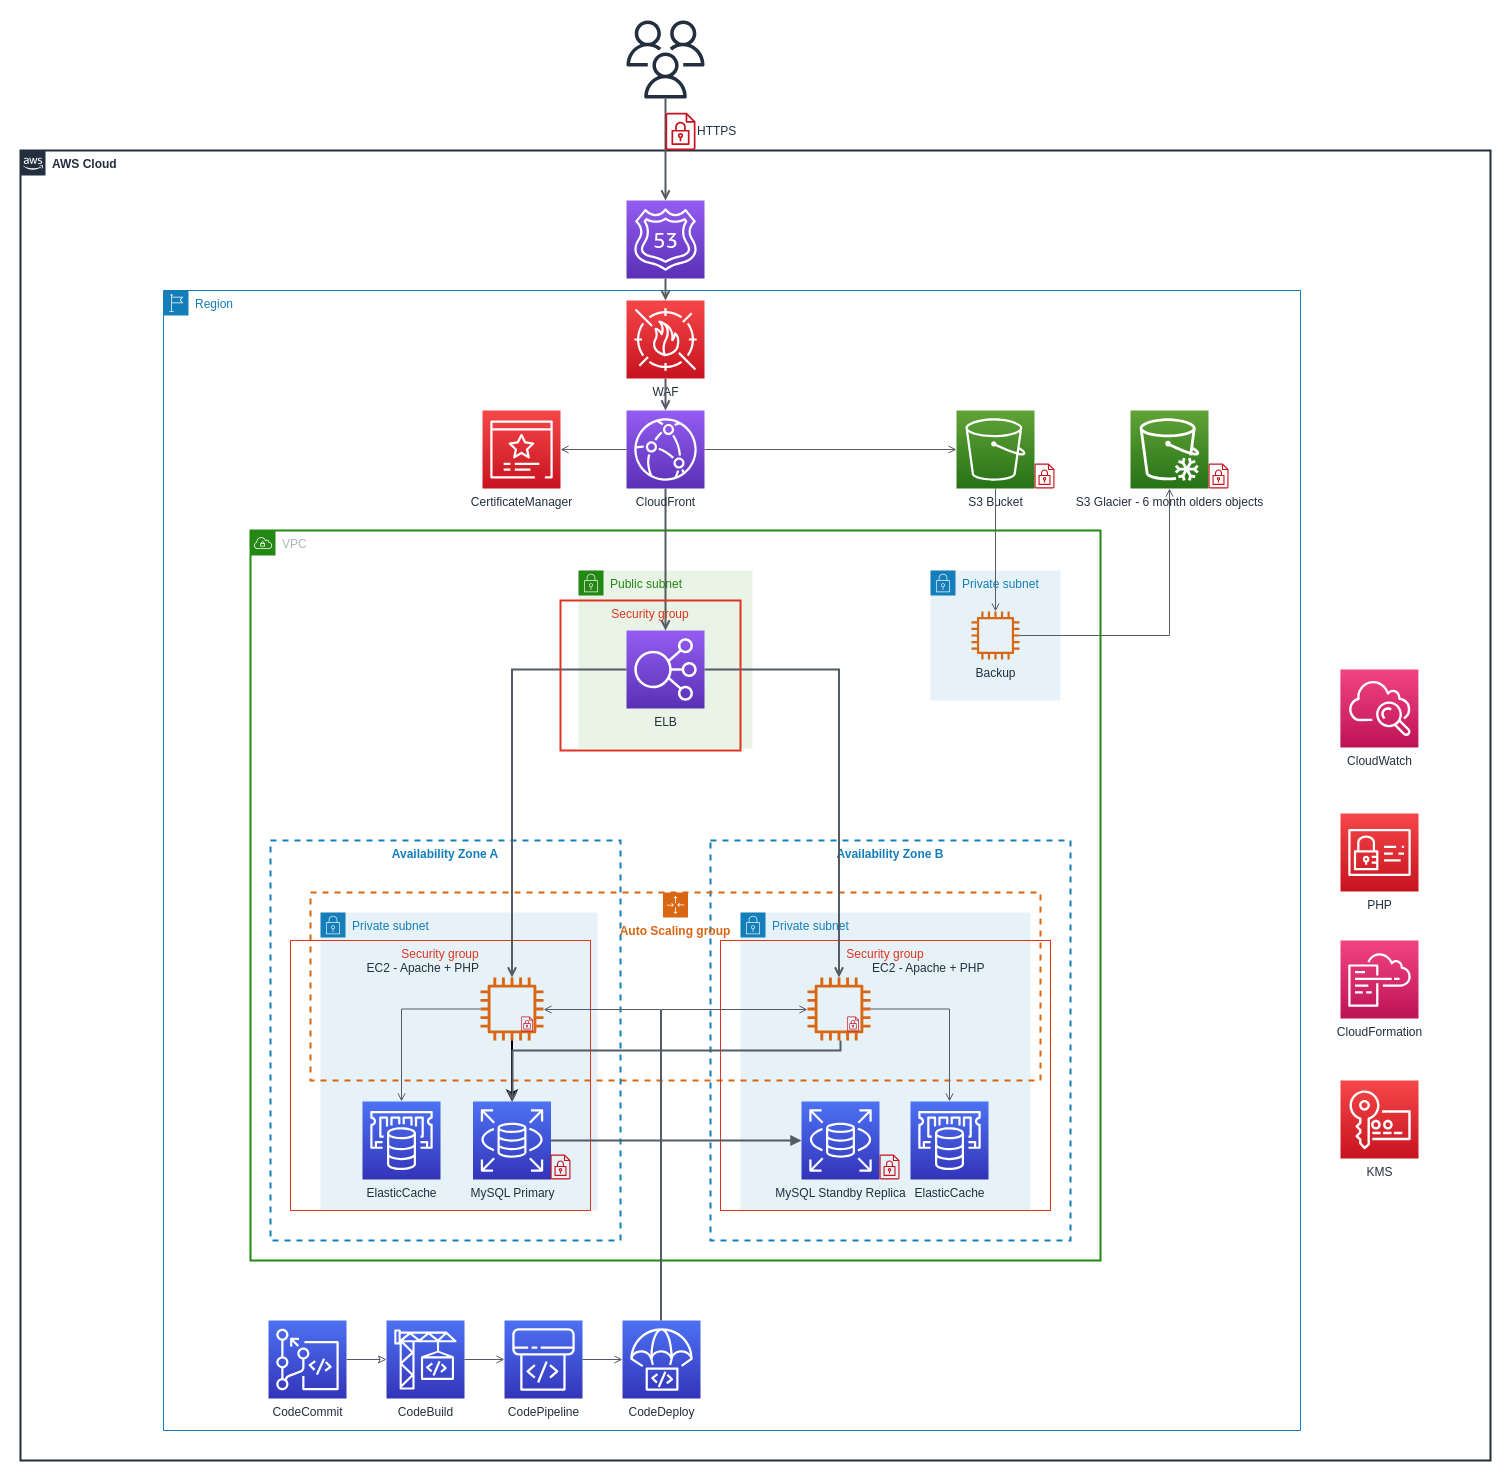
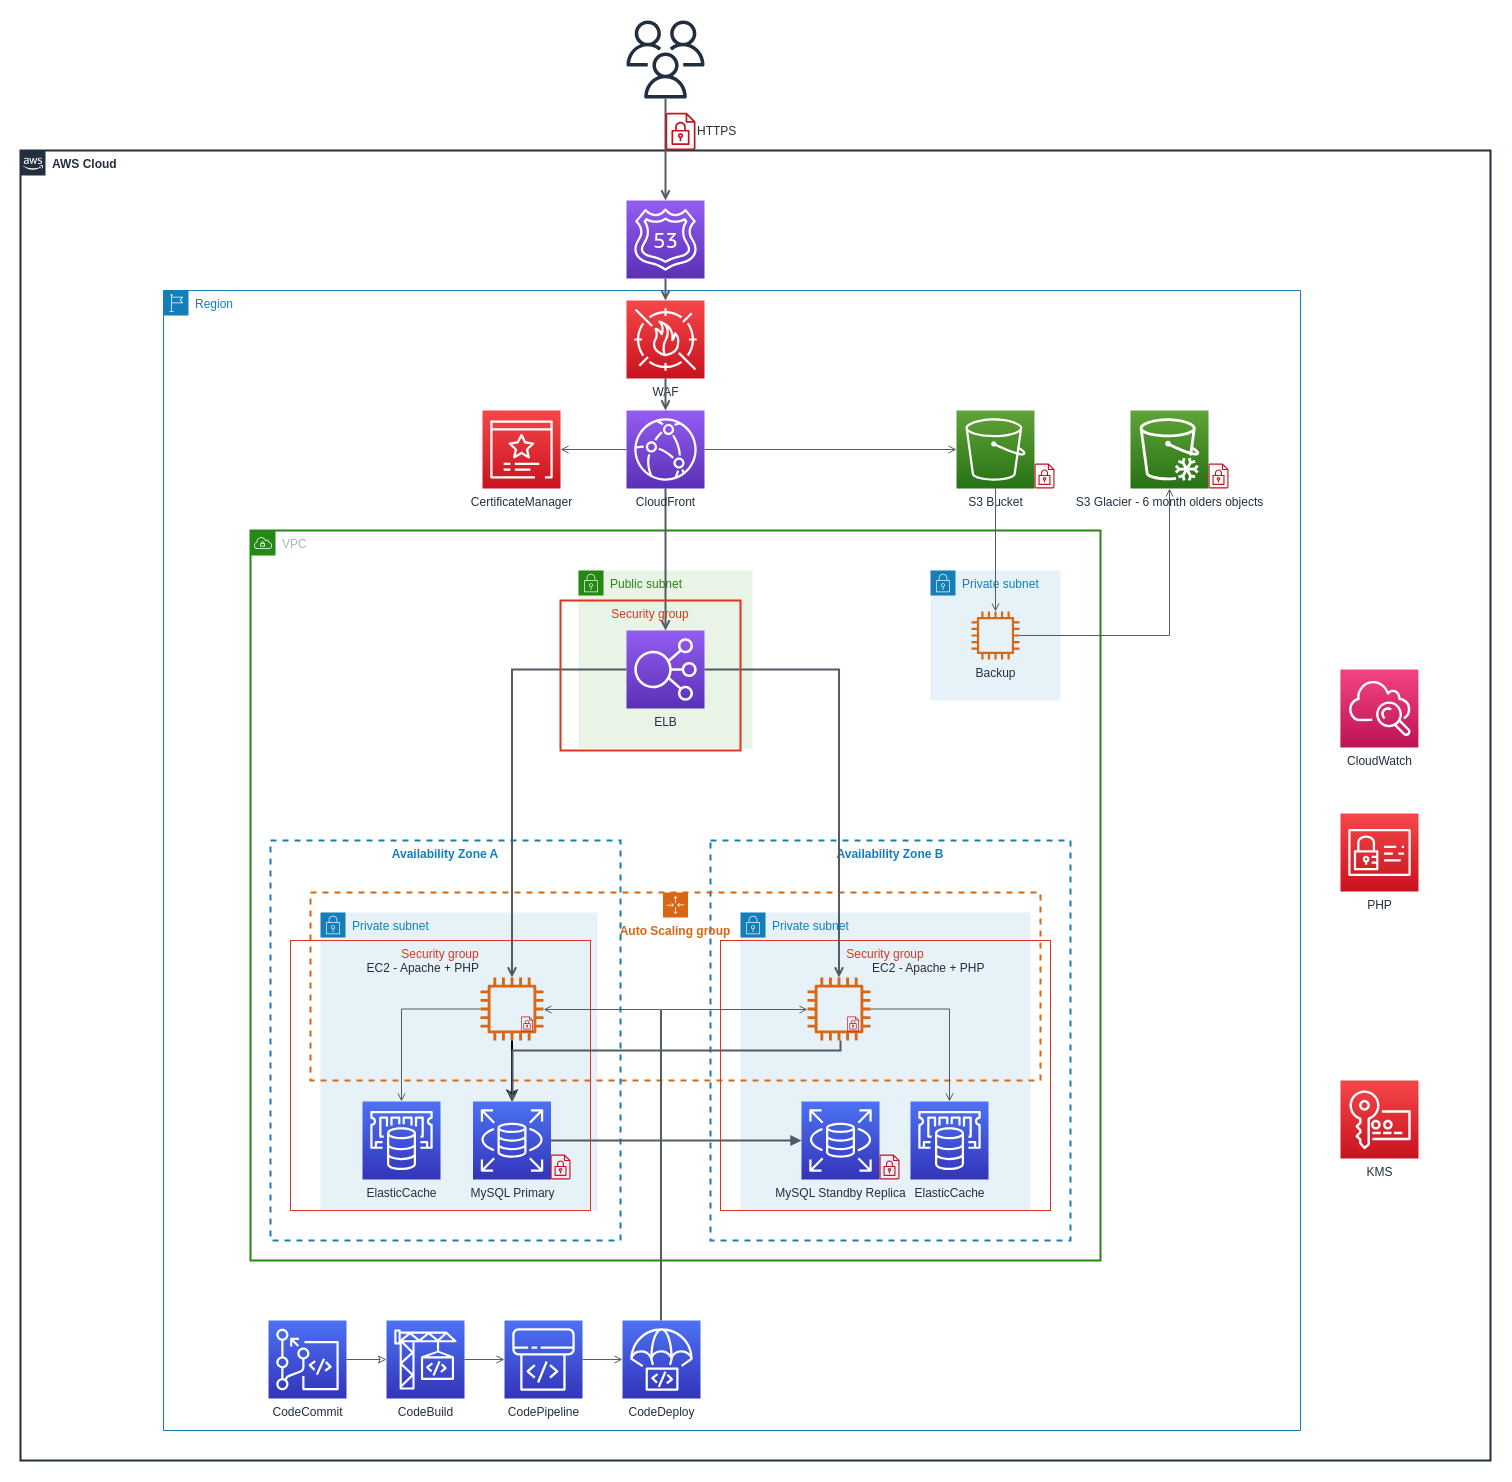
(1380, 980) -> none
